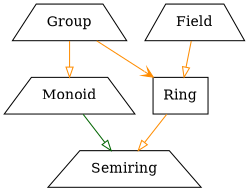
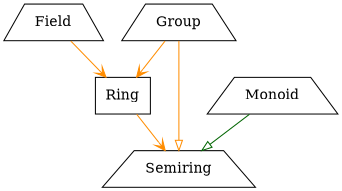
(70, 54) -> (179, 90)
(189, 54) -> (85, 55)
(156, 128) -> (148, 128)
